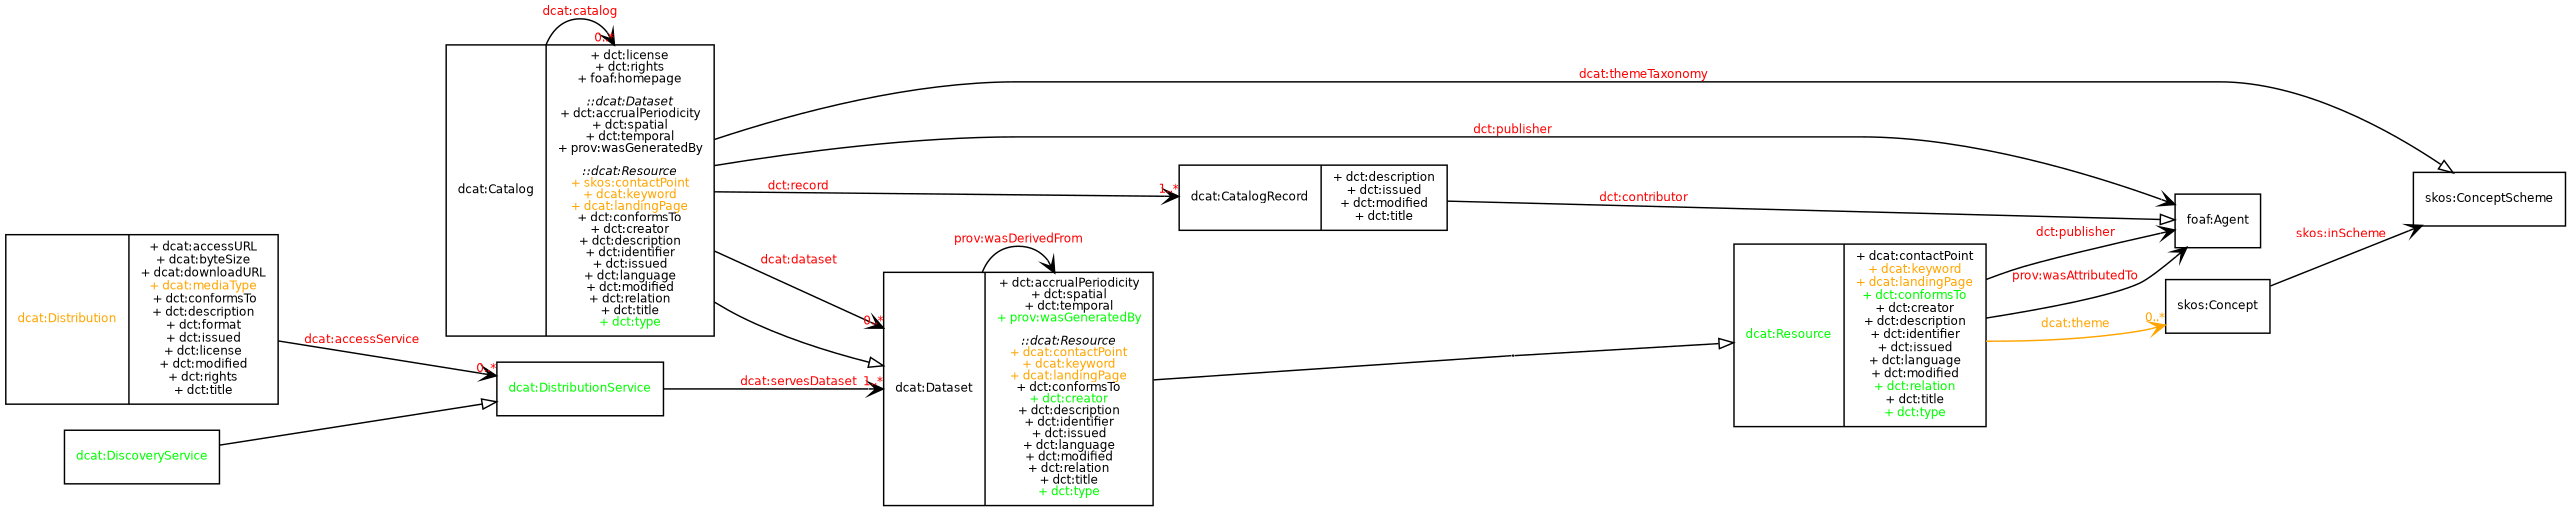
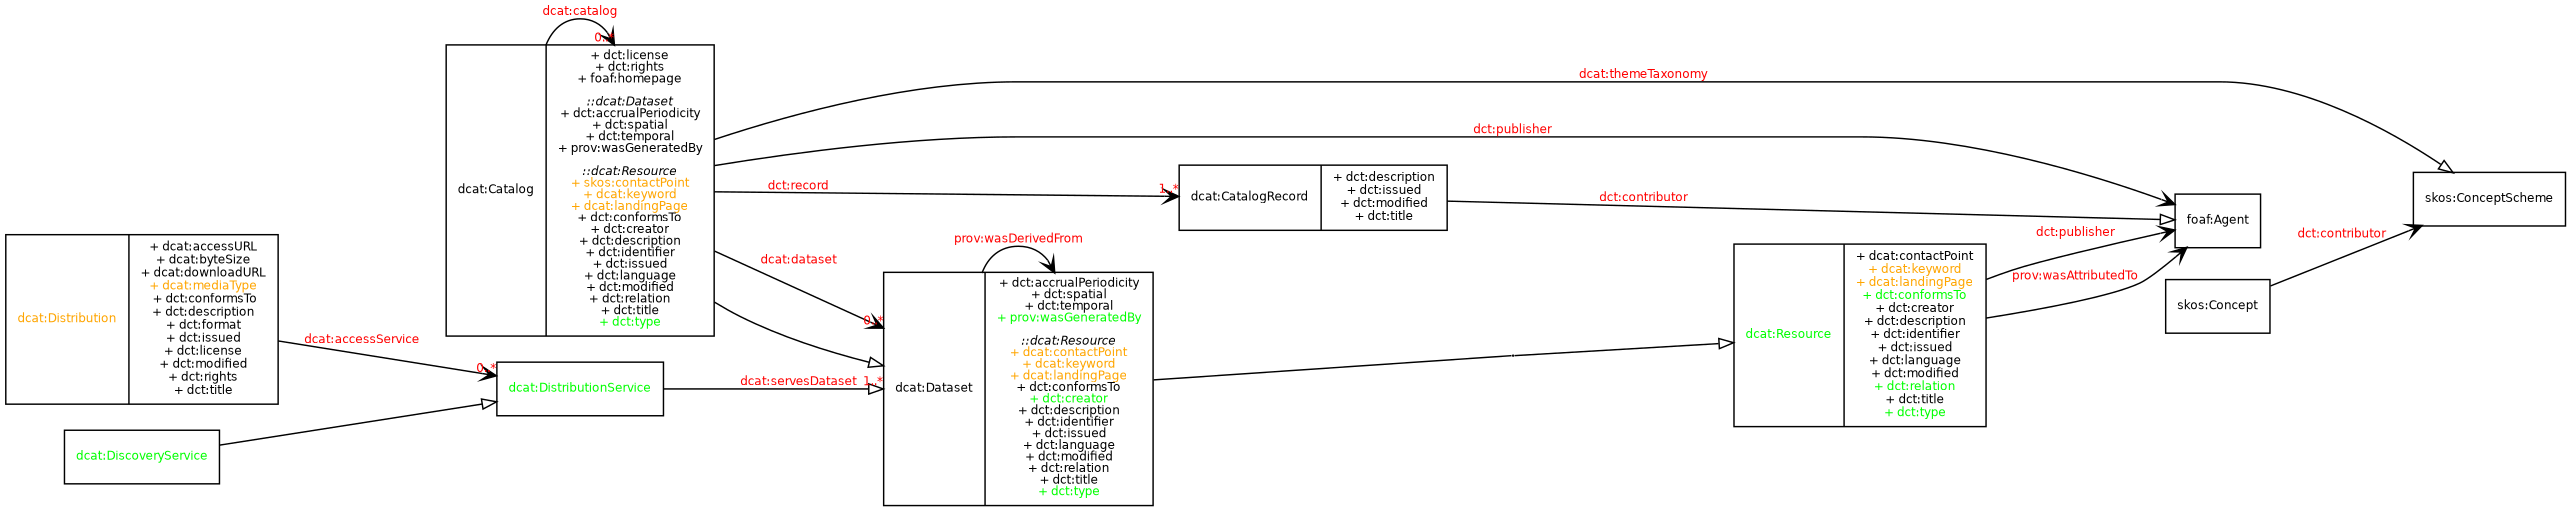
(2342, 235) -> (2342, 235)
(2069, 339) -> none
(766, 389) -> (766, 389)
